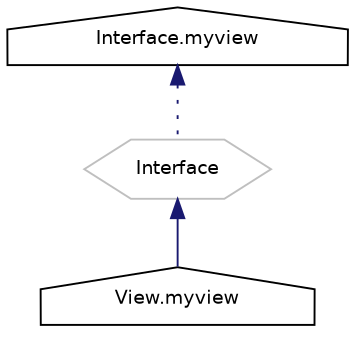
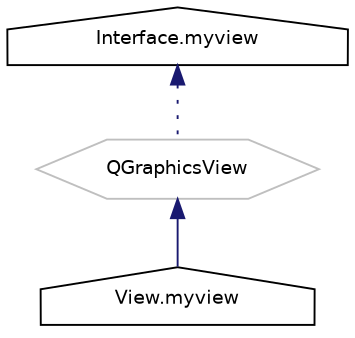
(178, 169) -> (178, 169)
